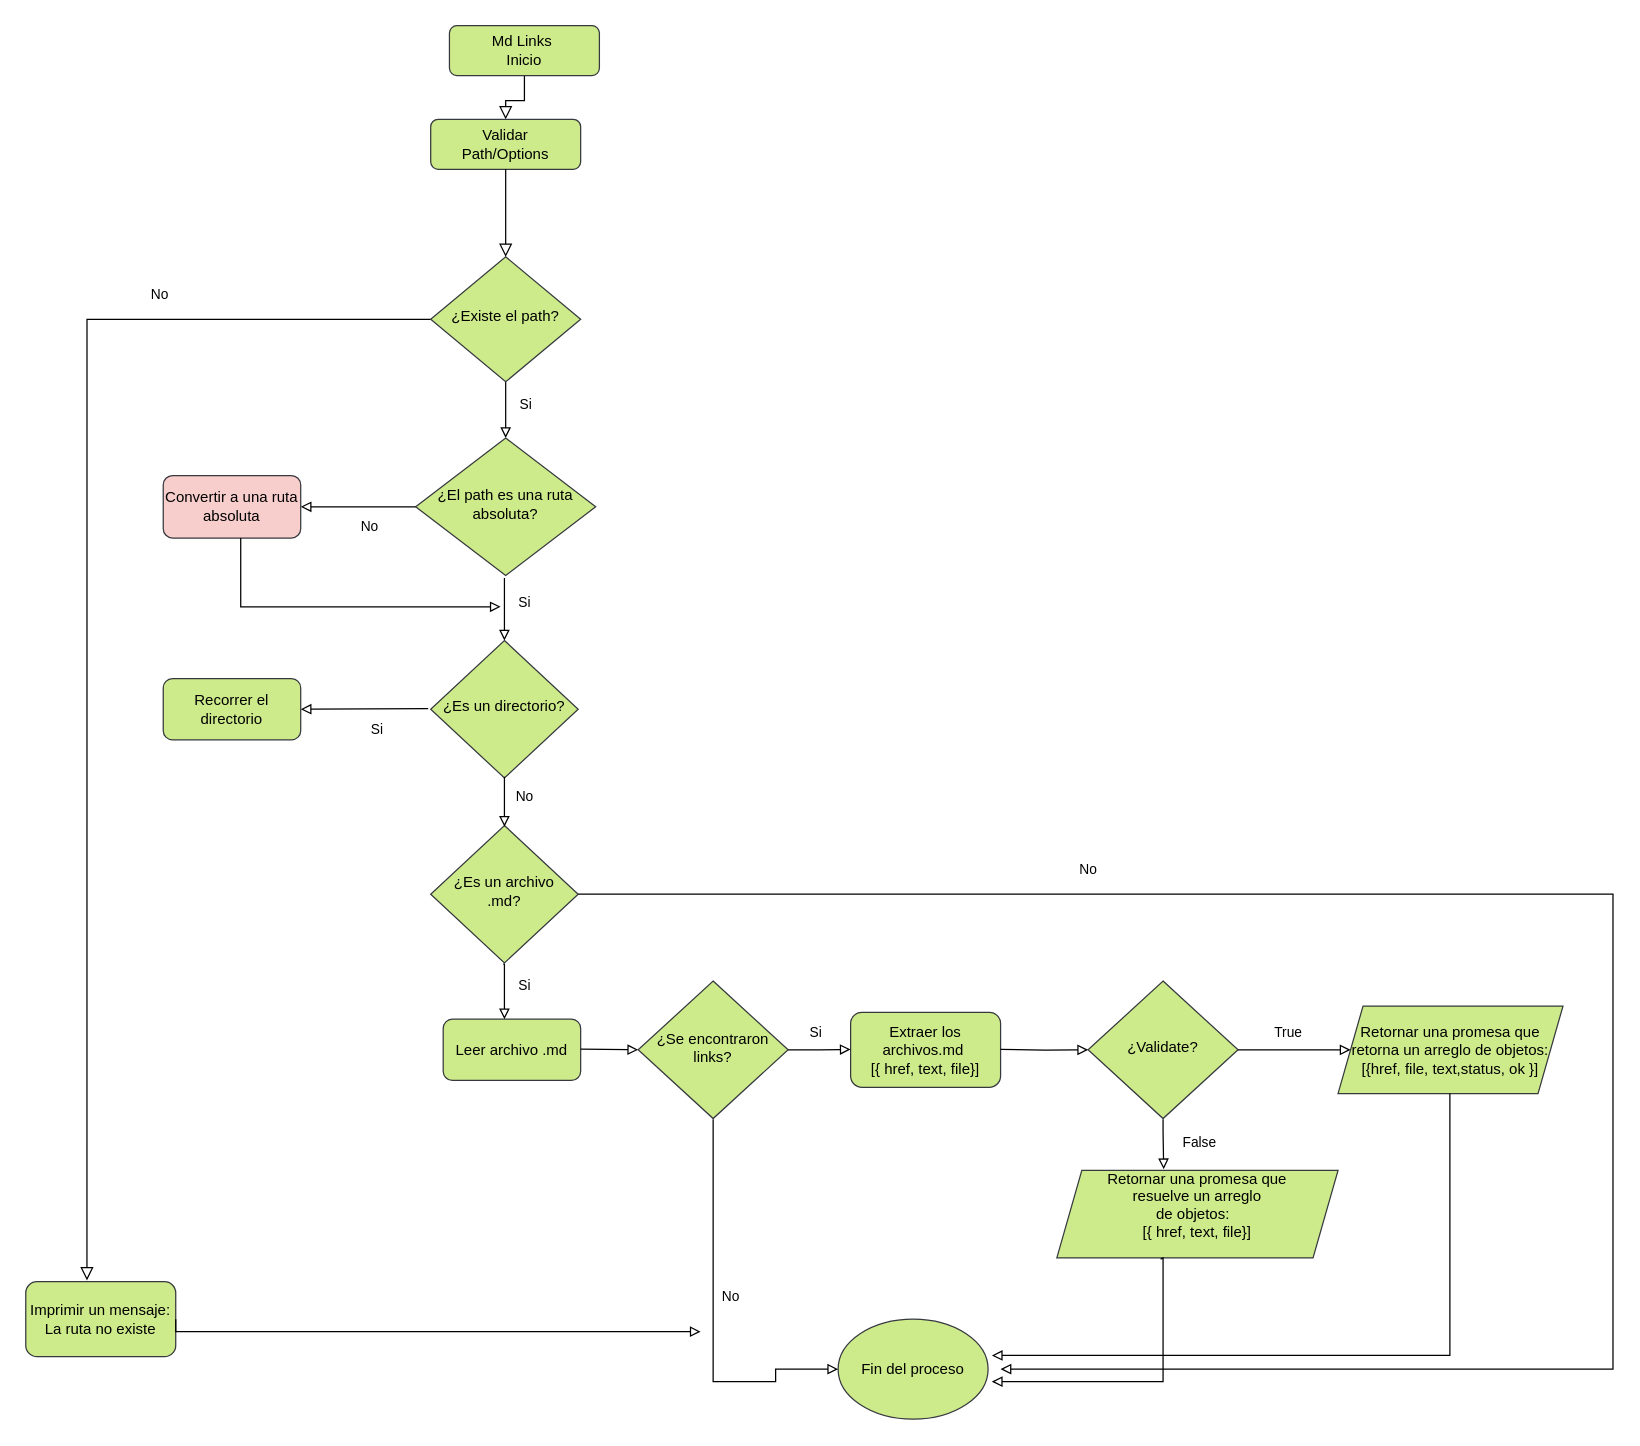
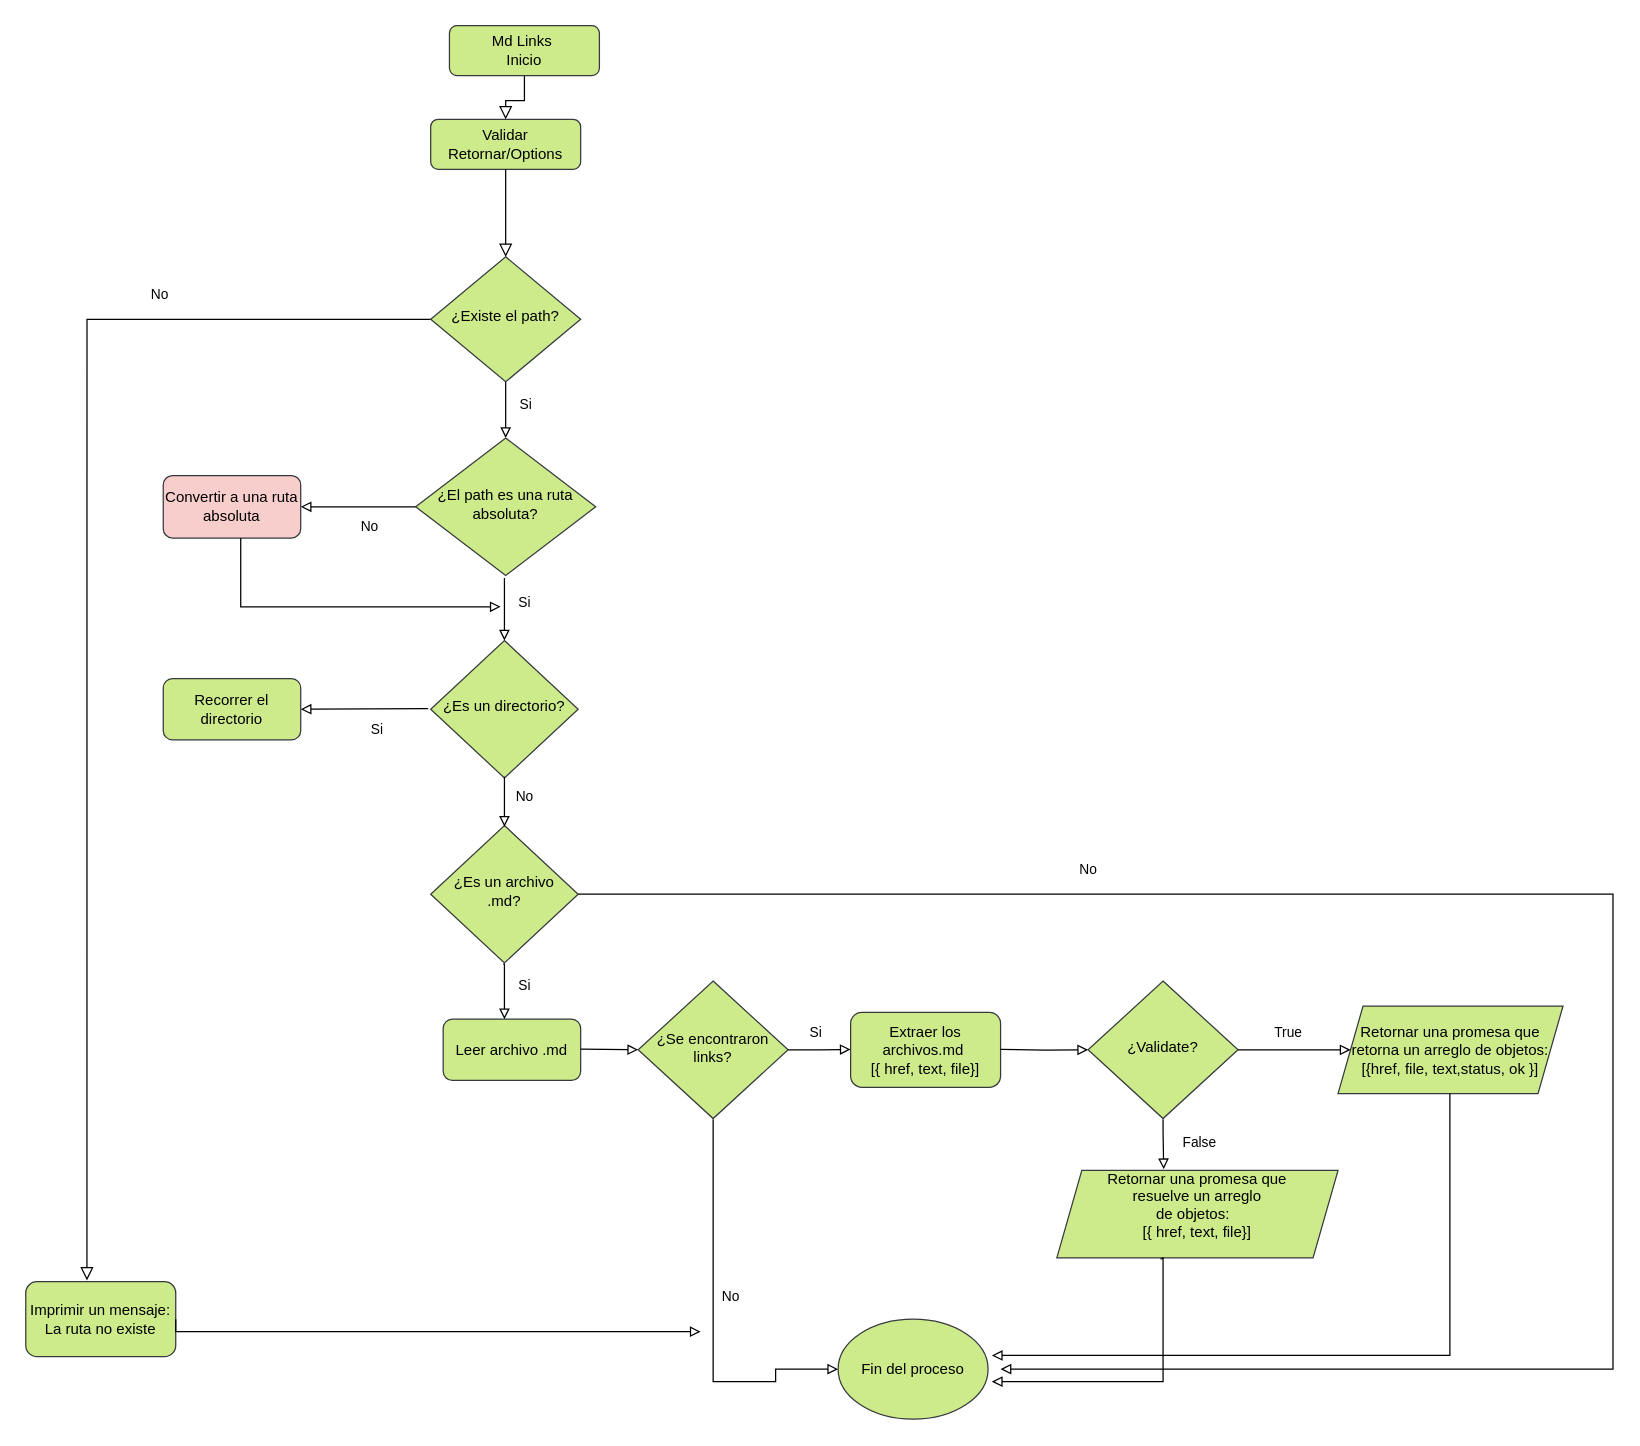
(506, 144) -> (506, 144)
